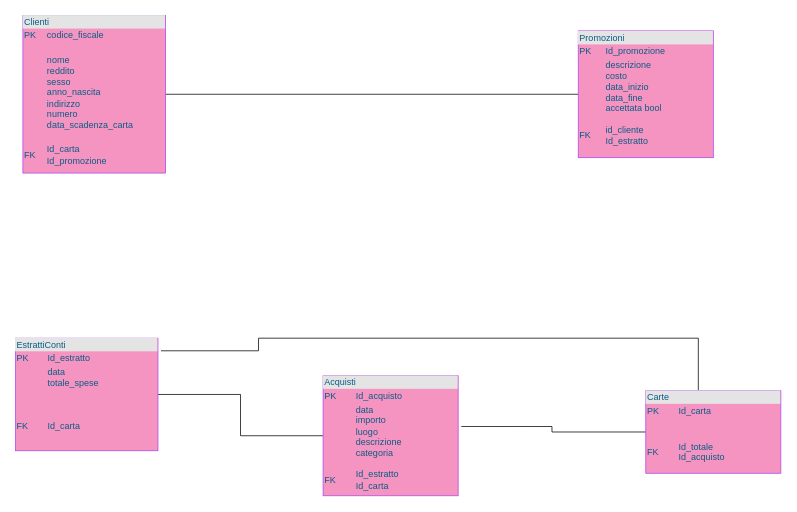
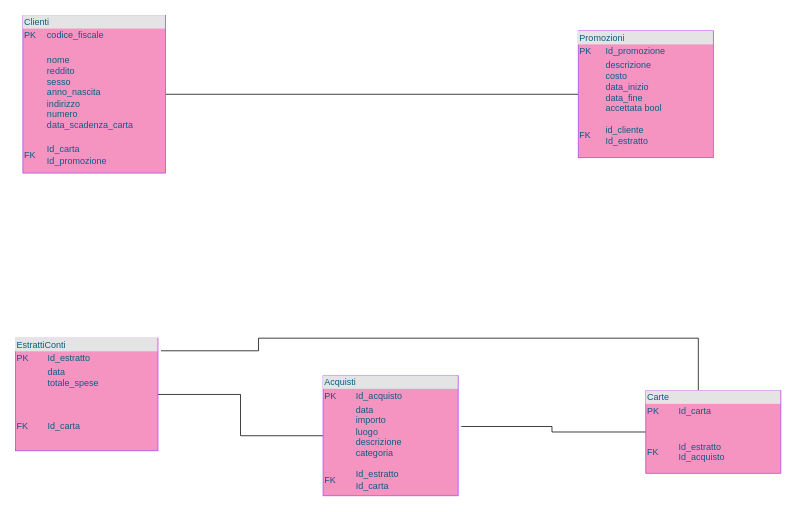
(672, 417) -> (673, 417)
